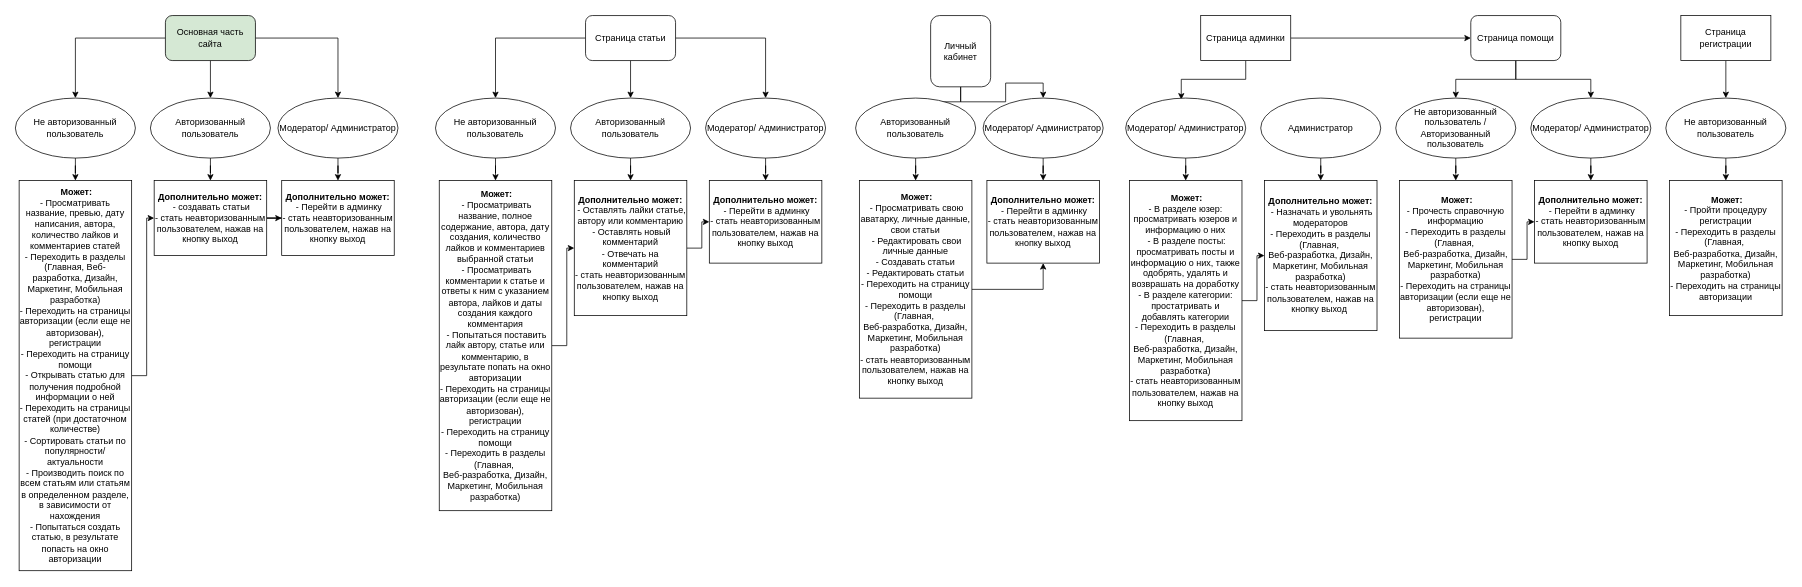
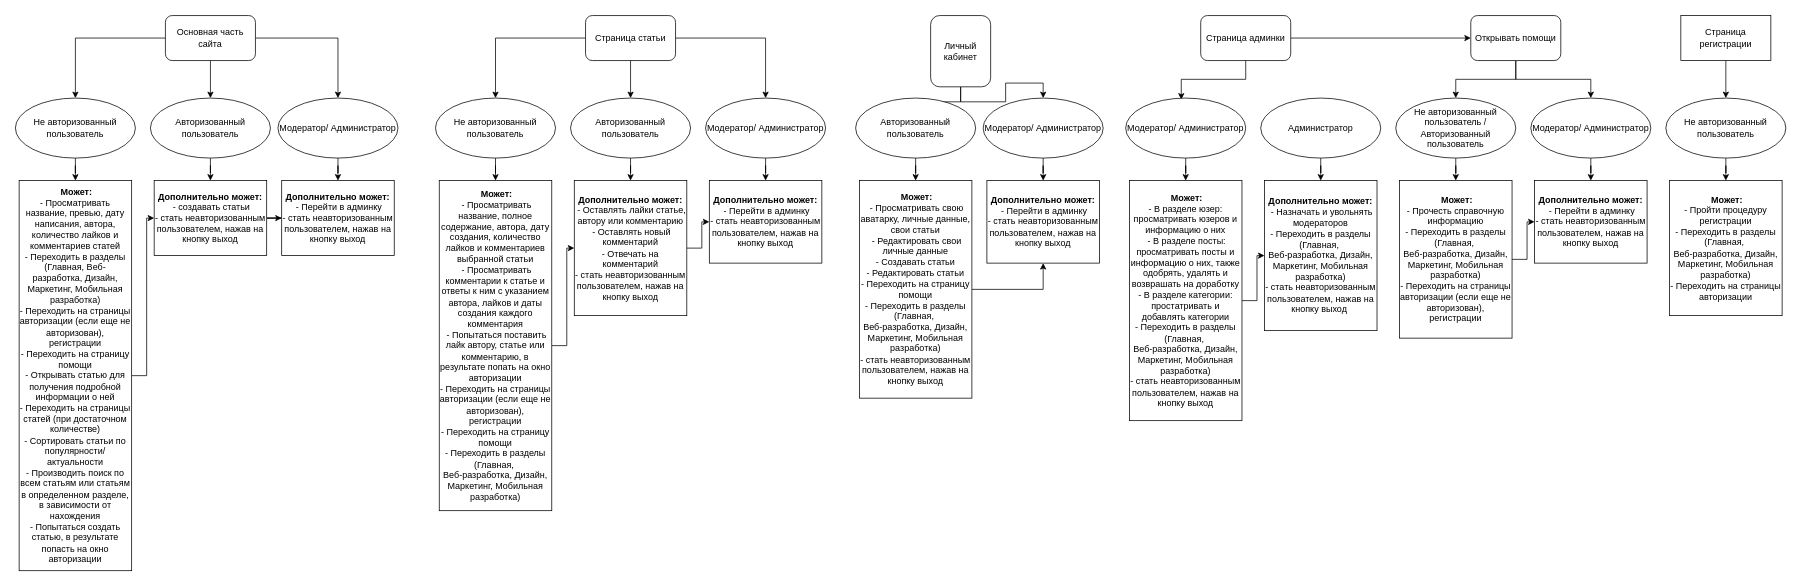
(210, 38) -> (210, 38)
(1245, 38) -> (1245, 38)
(1515, 38) -> (1515, 38)
